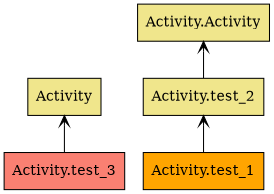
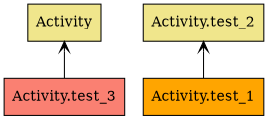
(204, 23) -> none
